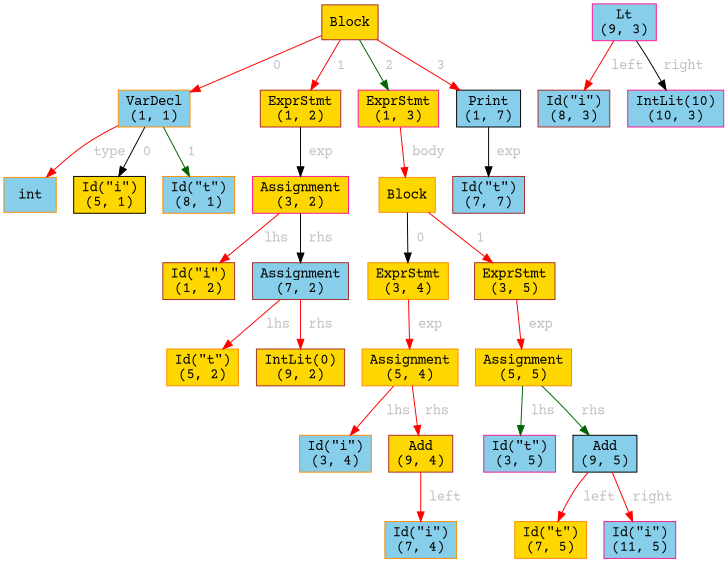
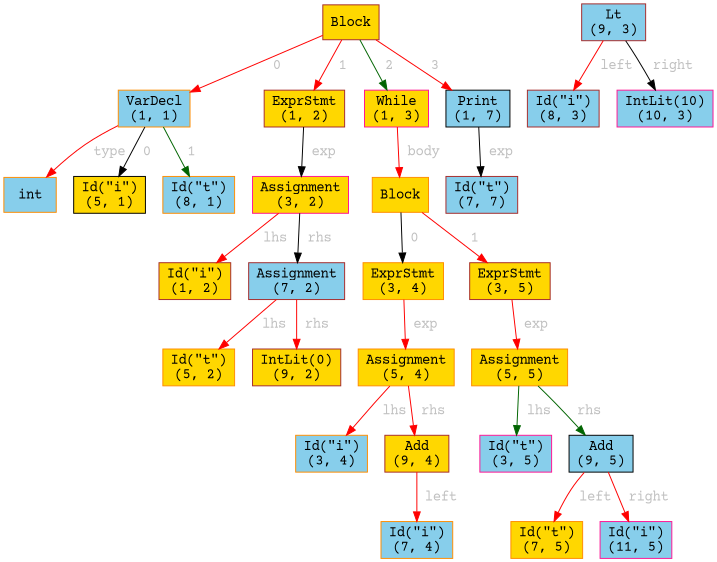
(624, 22) -> (614, 22)
(398, 109) -> (397, 109)
